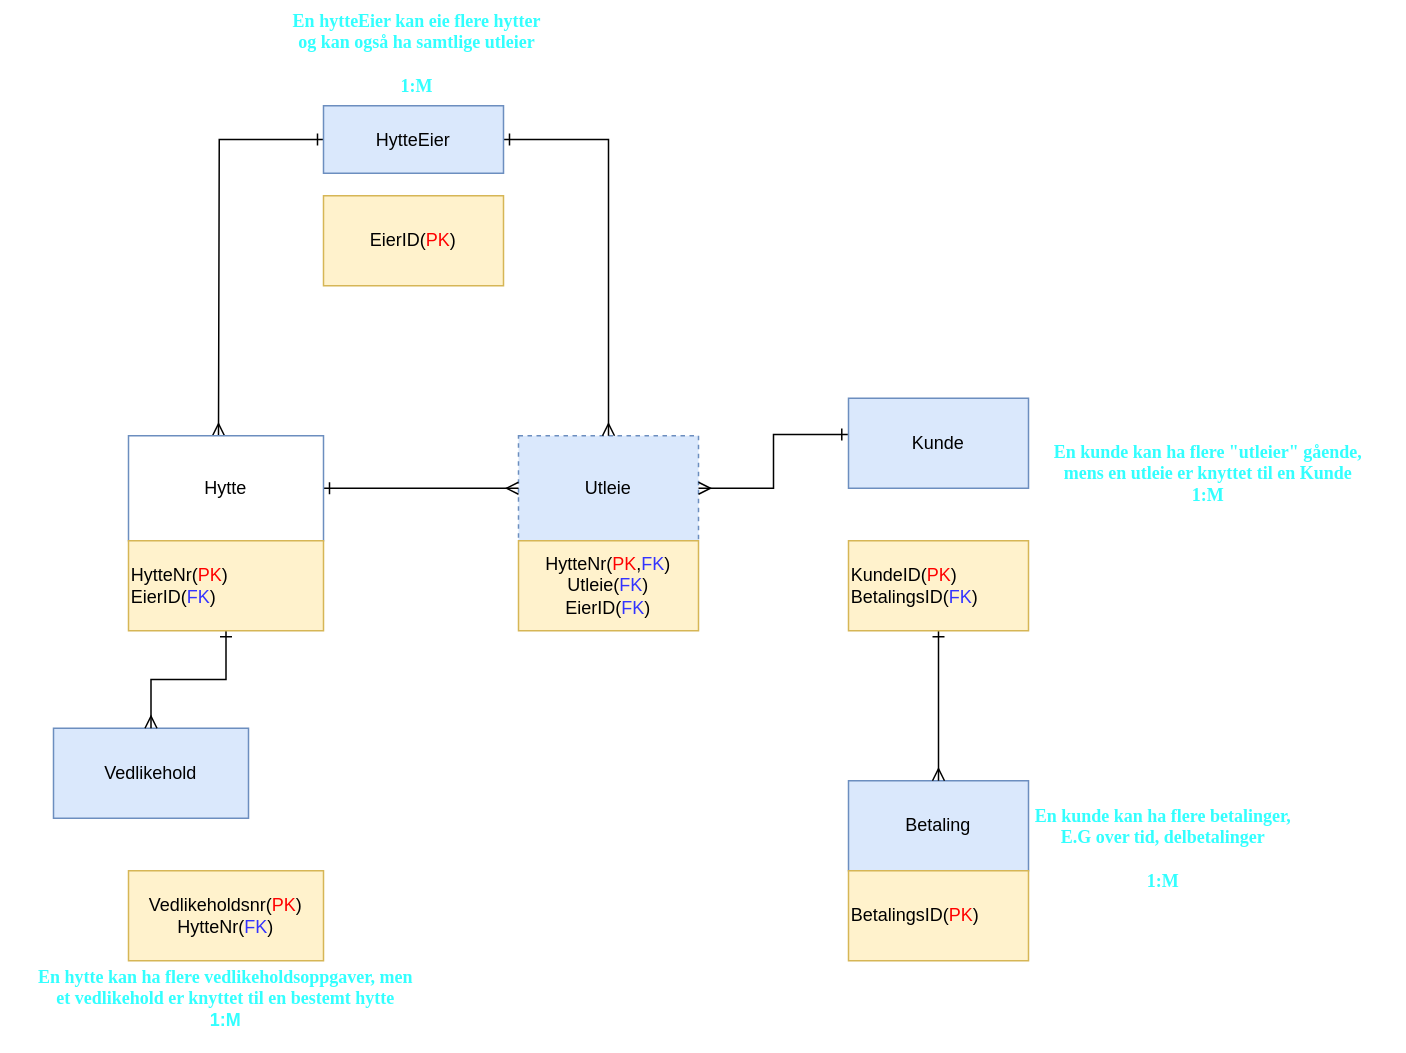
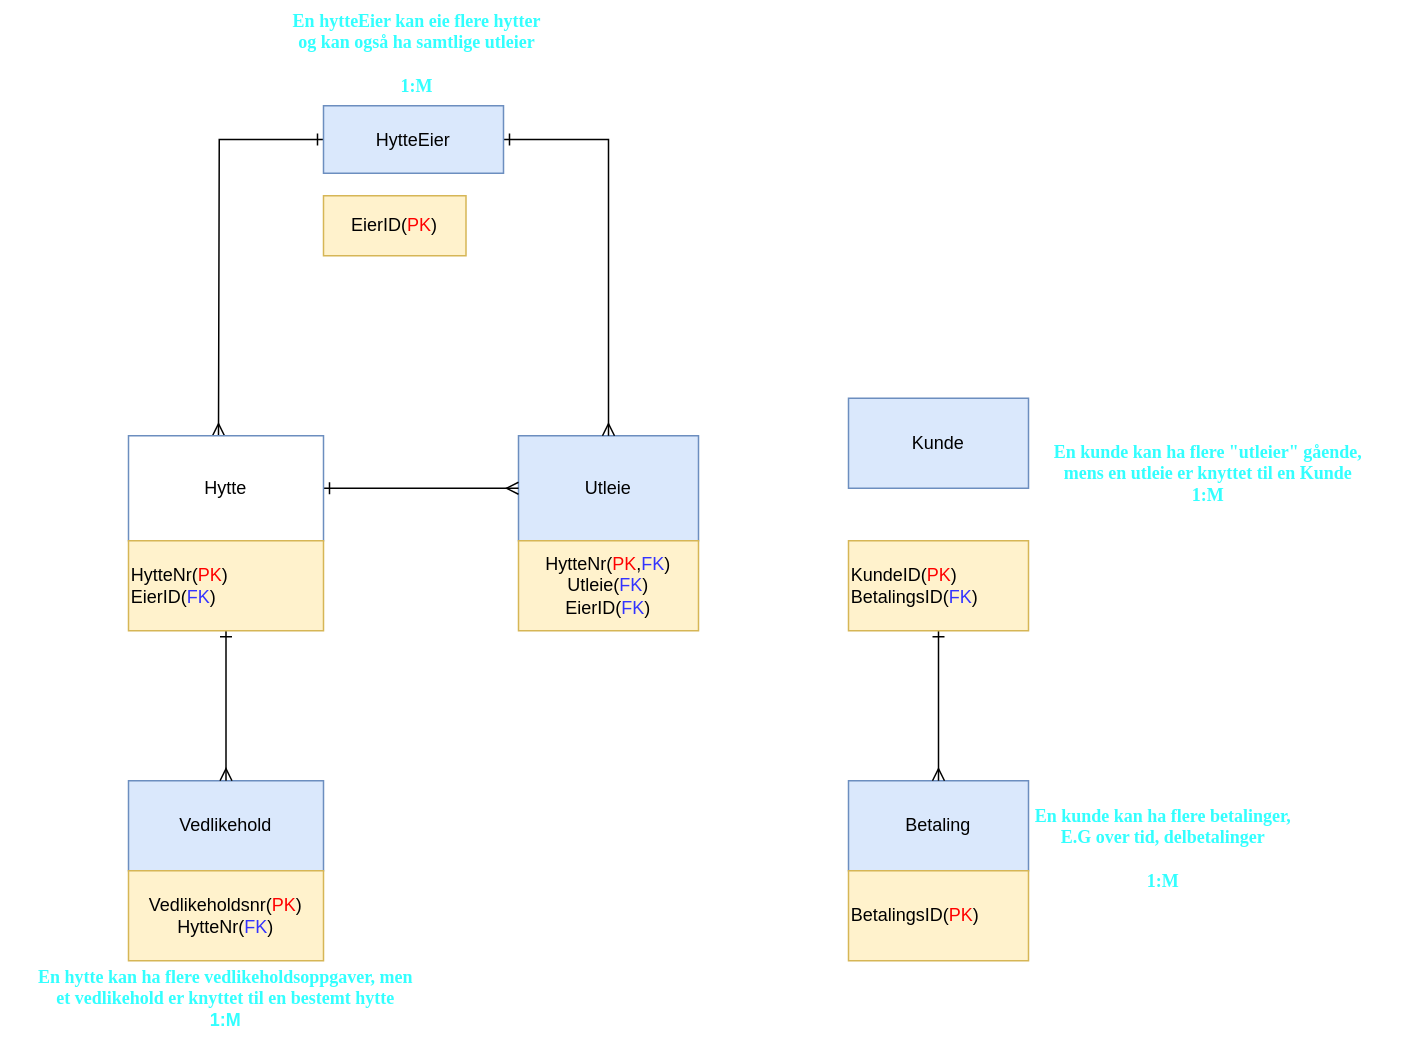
(413, 241) -> (395, 226)
(773, 462) -> none
(608, 488) -> (608, 488)
(151, 773) -> (226, 826)
